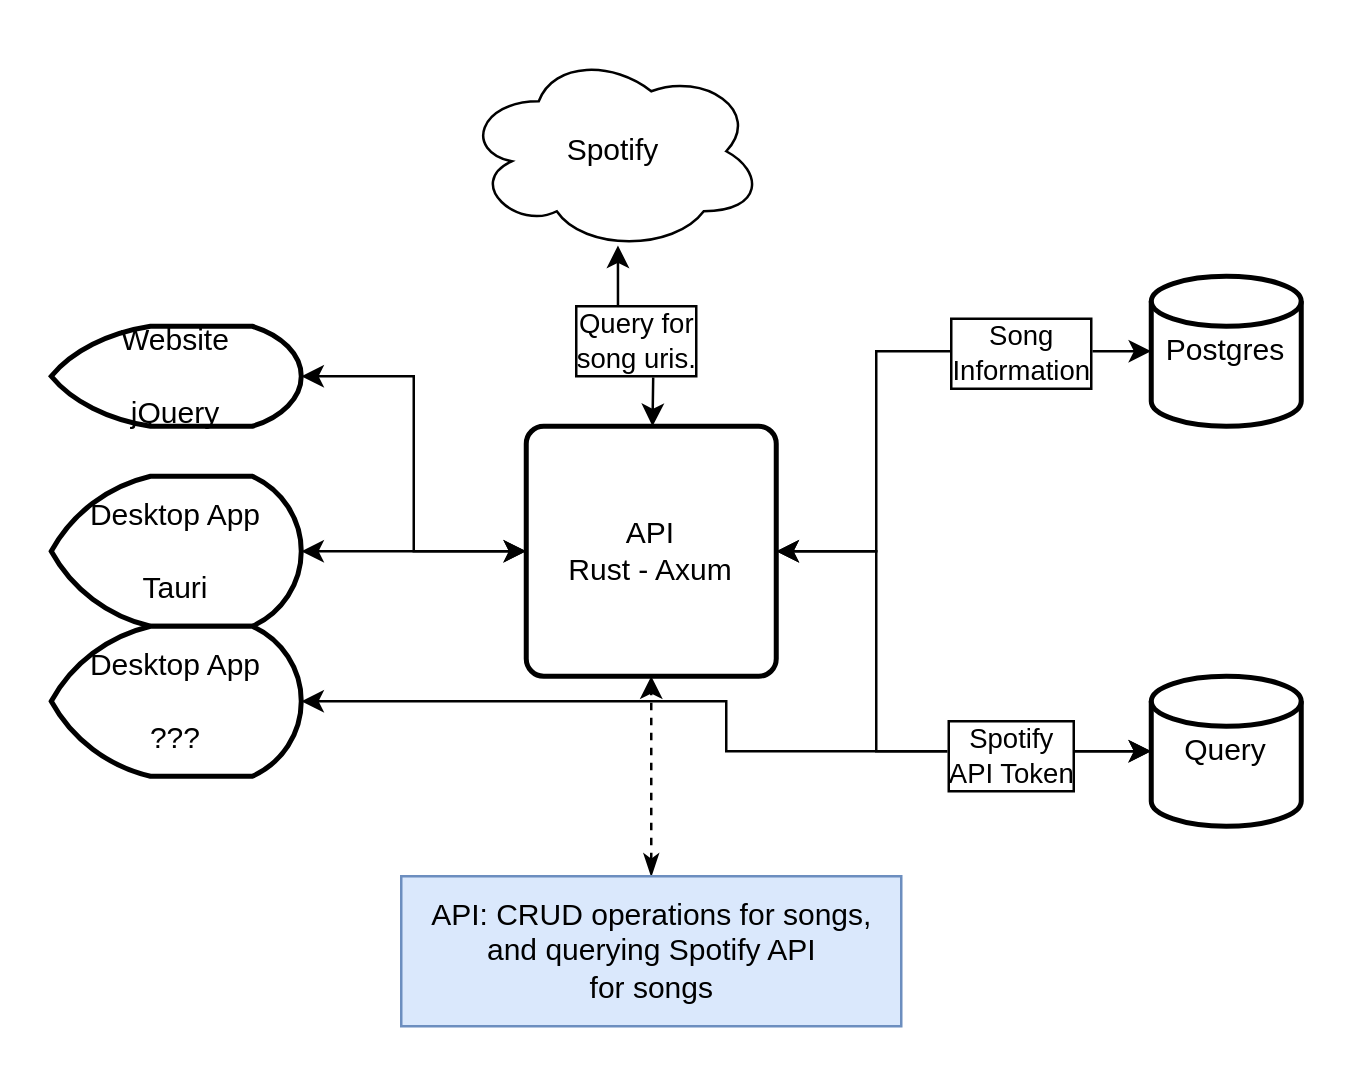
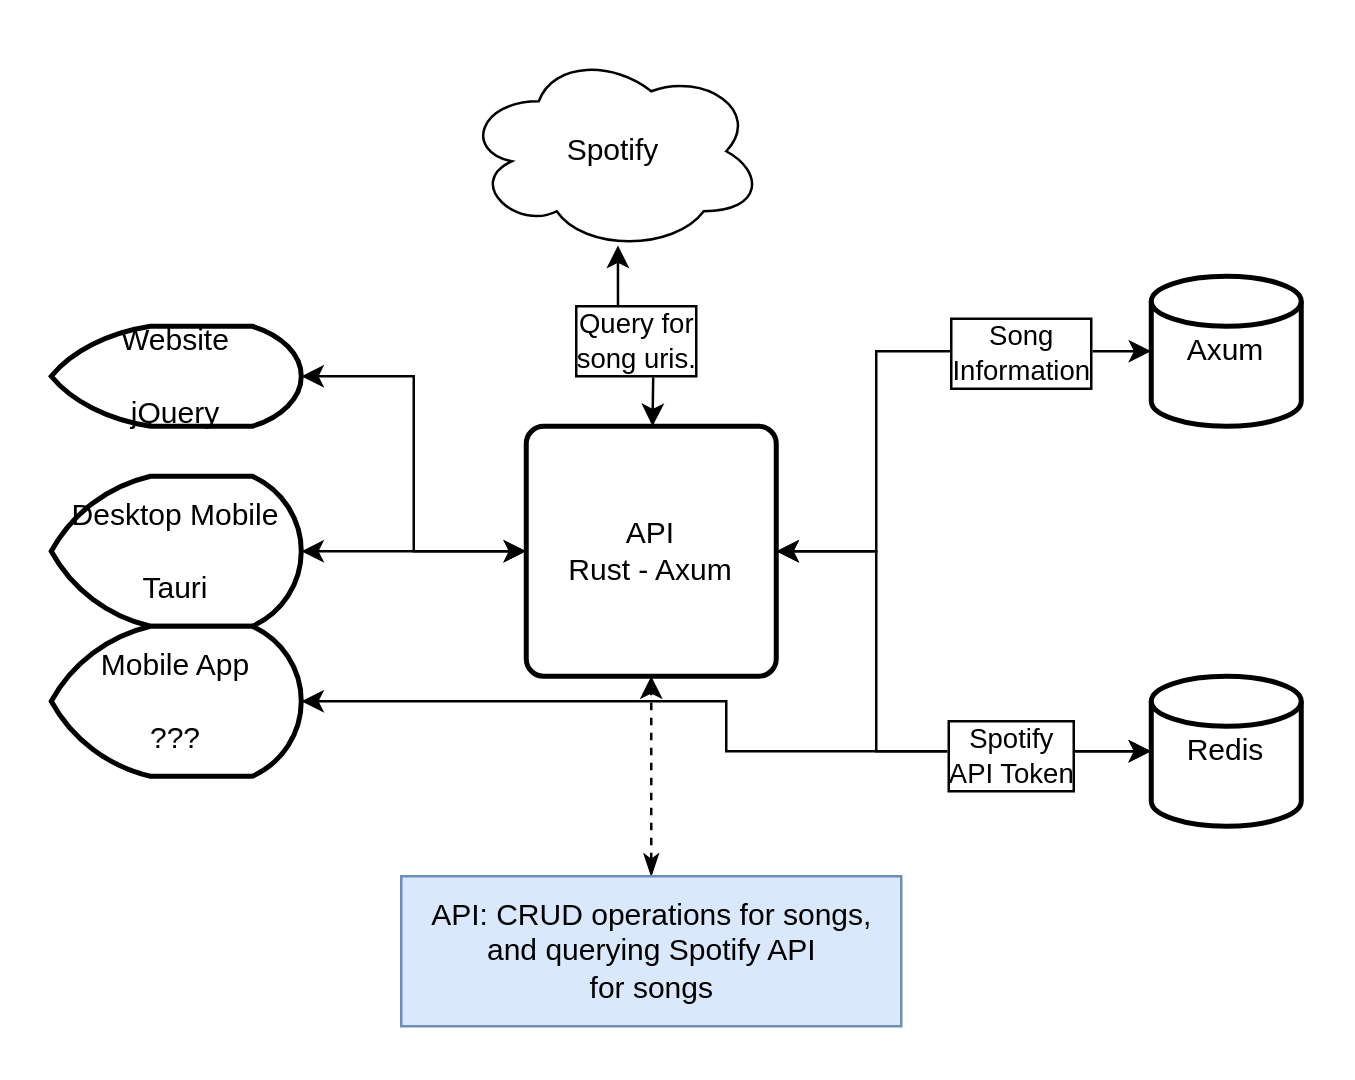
(1226, 351) -> (1226, 351)
(176, 551) -> (176, 551)
(176, 701) -> (176, 701)
(1226, 751) -> (1226, 751)
